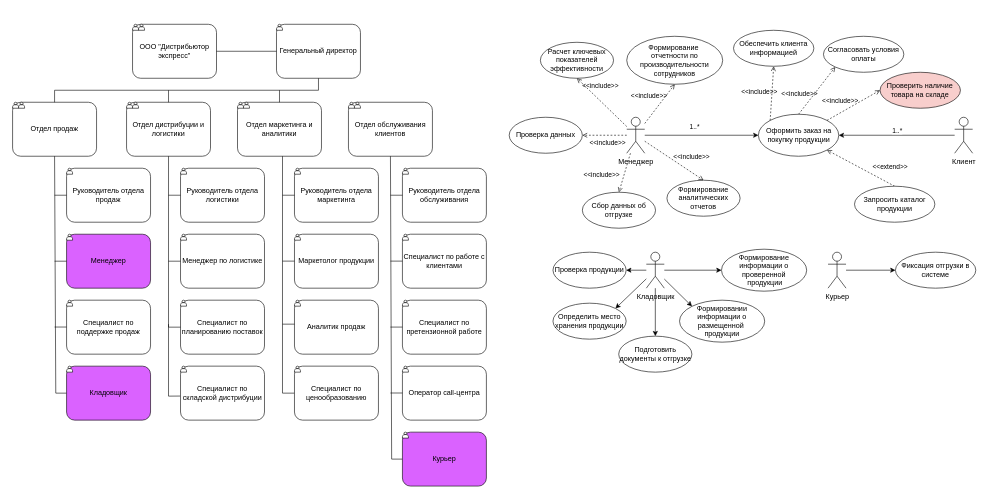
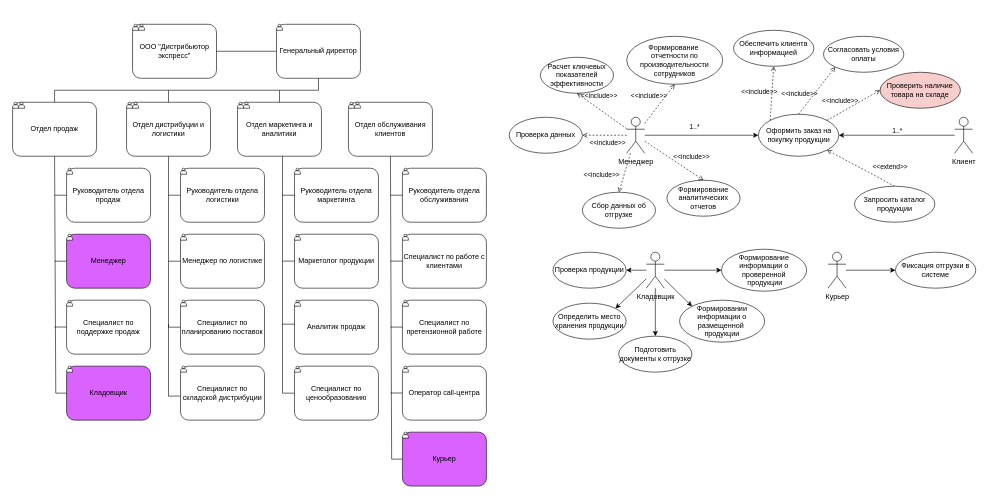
(577, 60) -> (577, 75)
